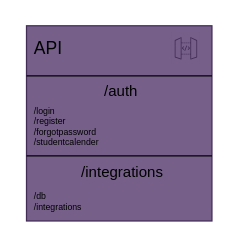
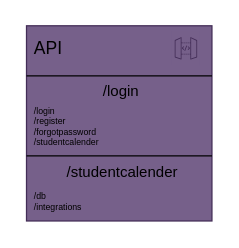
(121, 92) -> (121, 92)
(123, 172) -> (123, 172)
